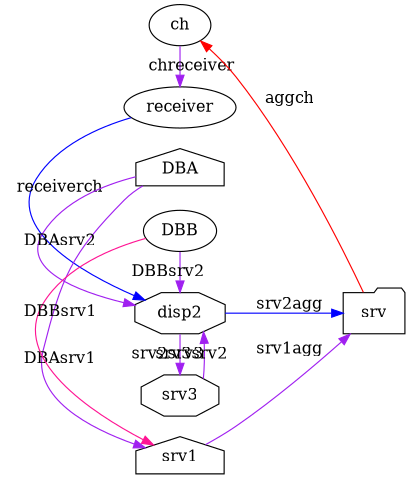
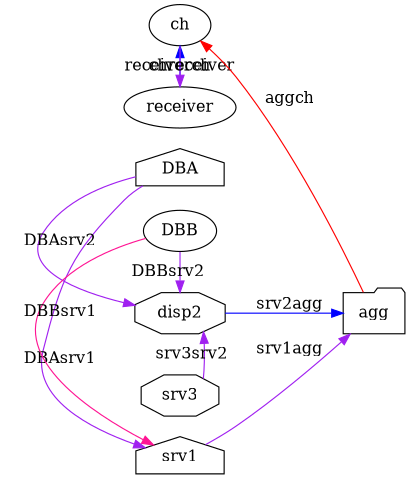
(30, 206) -> (180, 72)
(374, 313) -> (374, 313)
(180, 349) -> none
